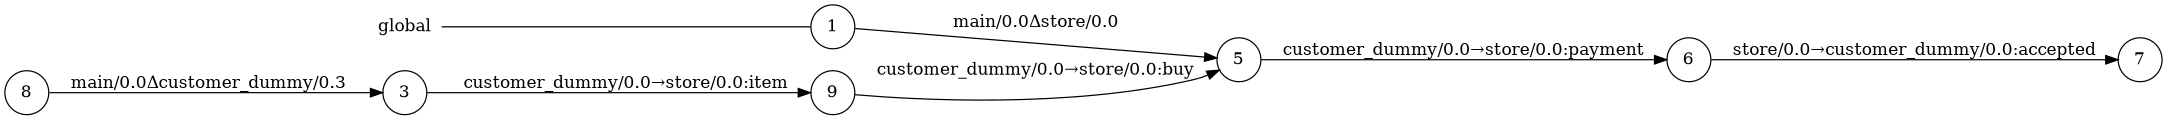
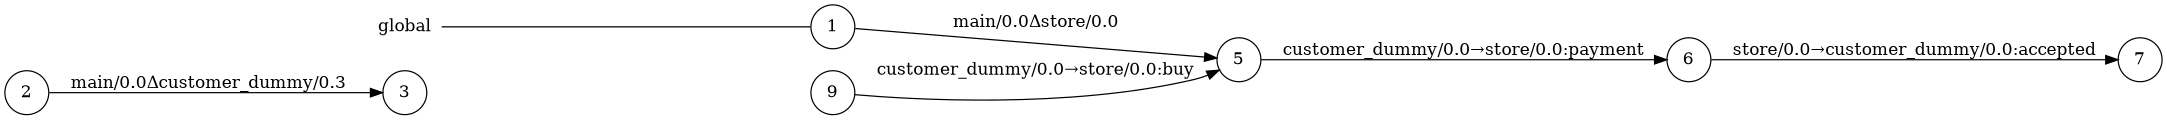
(27, 93) -> (27, 93)
(613, 93) -> none
